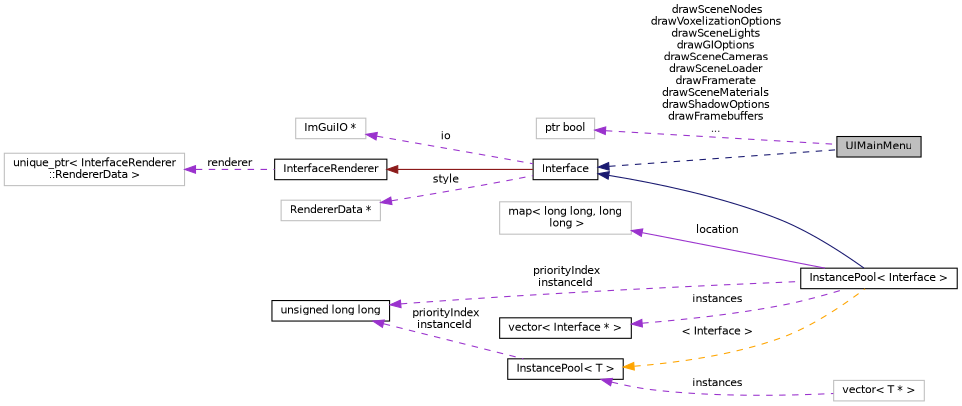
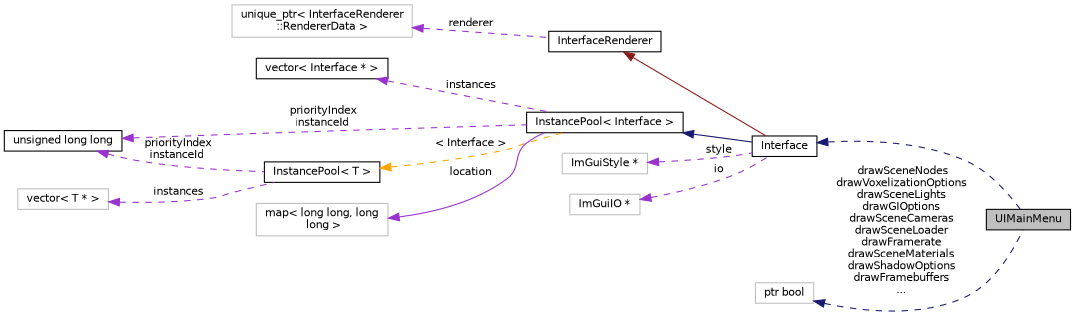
(721, 138) -> (940, 305)
(742, 206) -> (723, 138)
(331, 210) -> (605, 163)
(722, 395) -> (198, 200)
